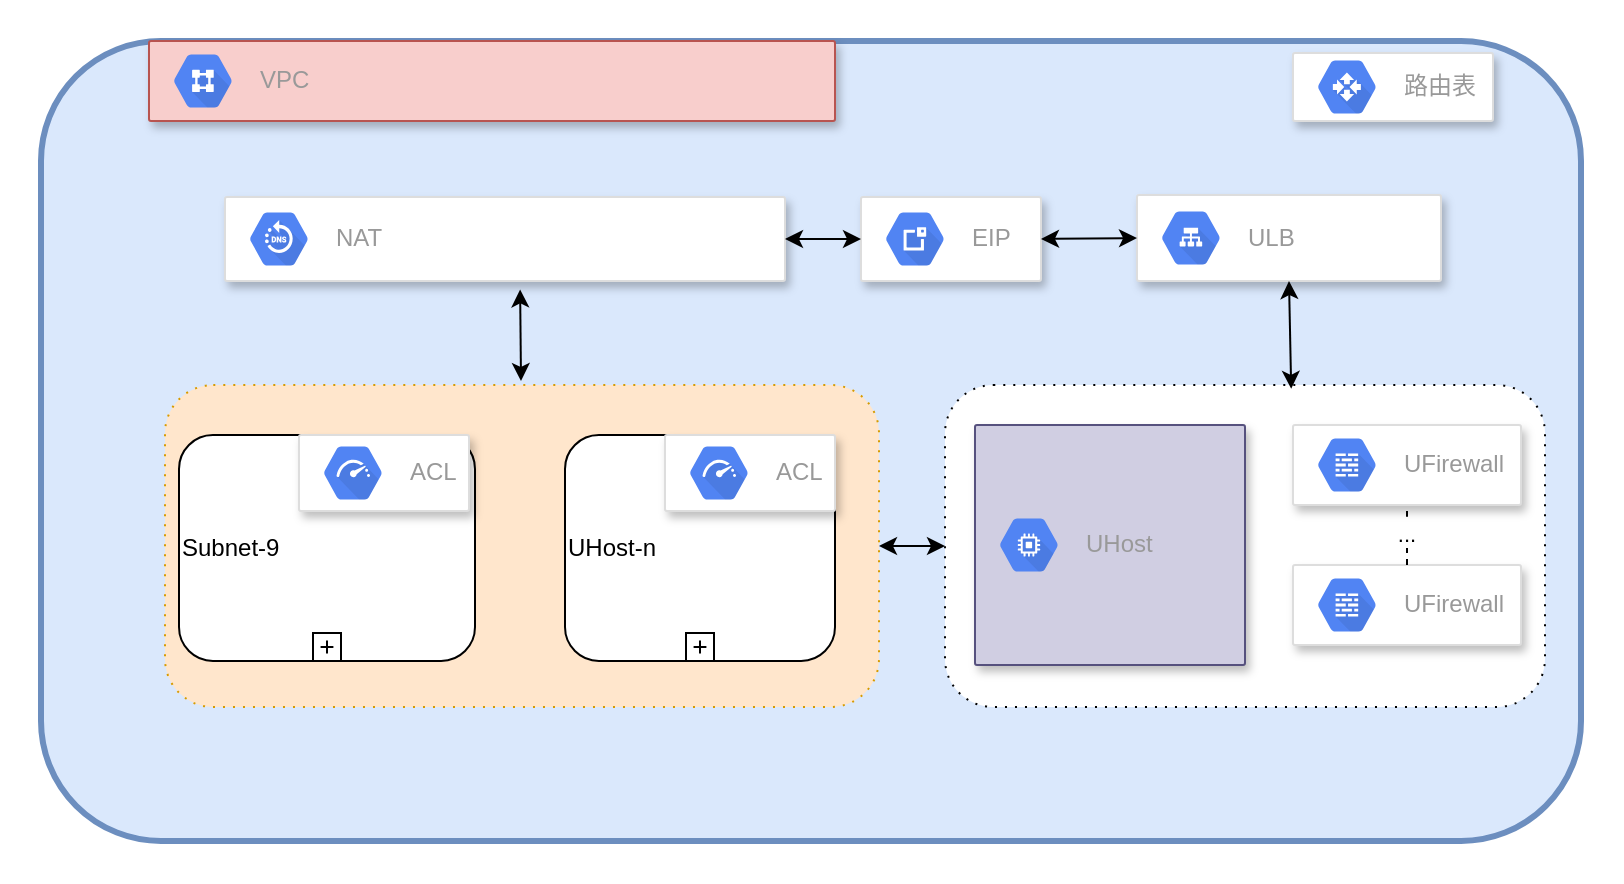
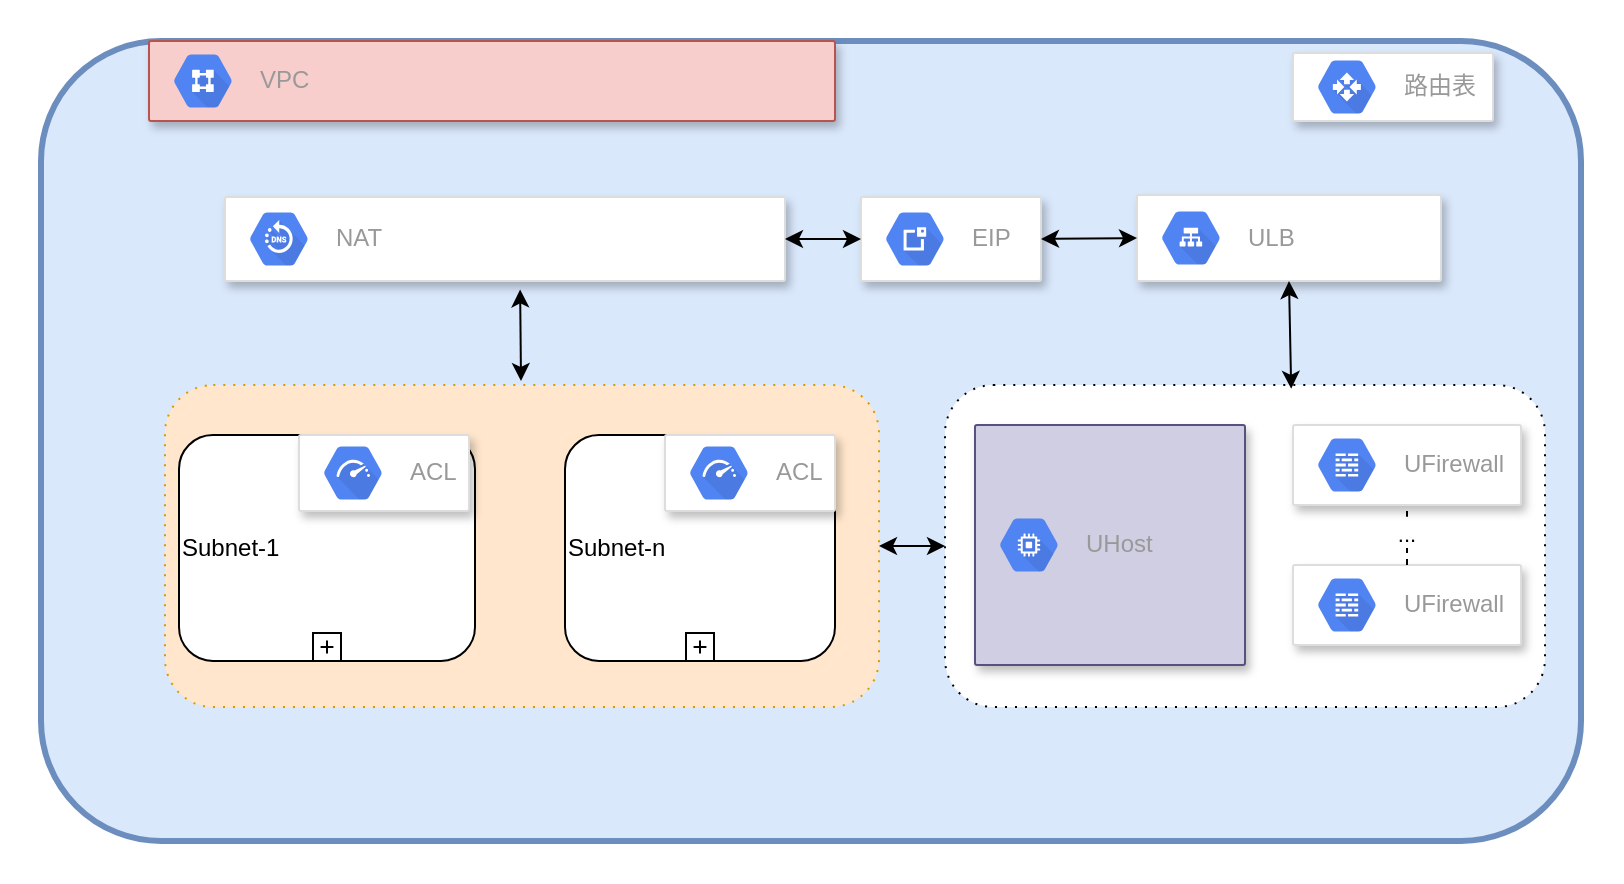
(237, 549) -> (237, 549)
(616, 549) -> (623, 549)
